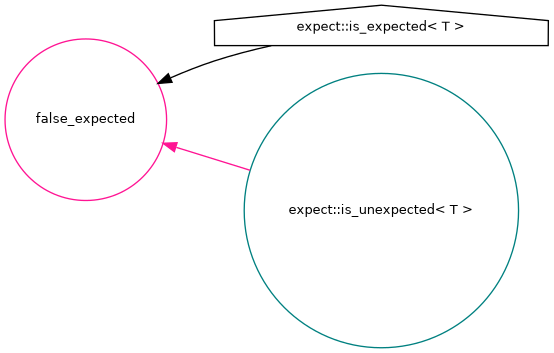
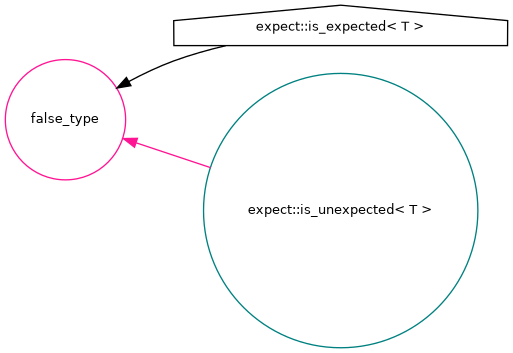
(86, 120) -> (65, 120)
